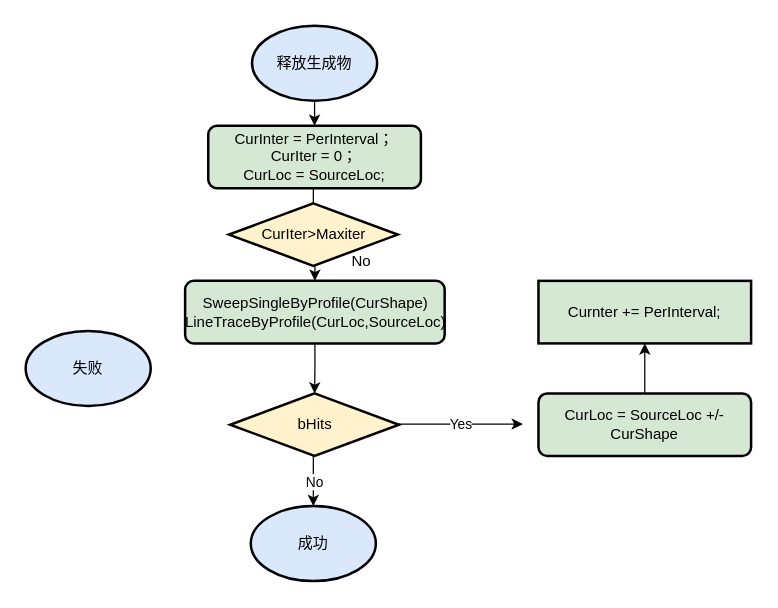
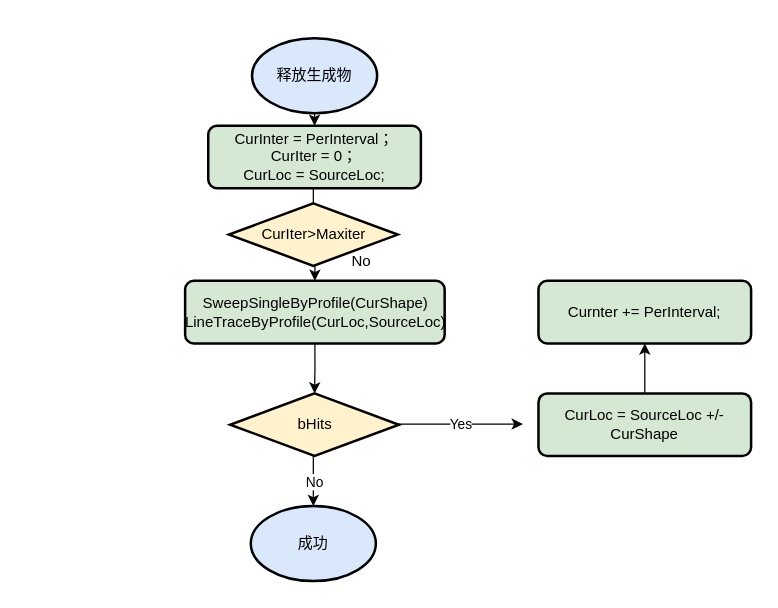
(314, 63) -> (314, 76)
(644, 312) -> (644, 312)
(88, 368) -> none
